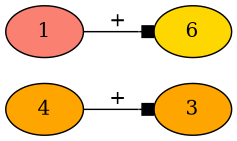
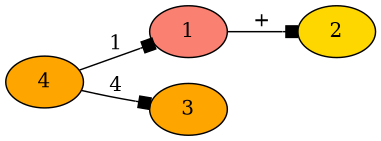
(193, 32) -> (337, 32)
none -> (110, 59)
(119, 99) -> (117, 86)
